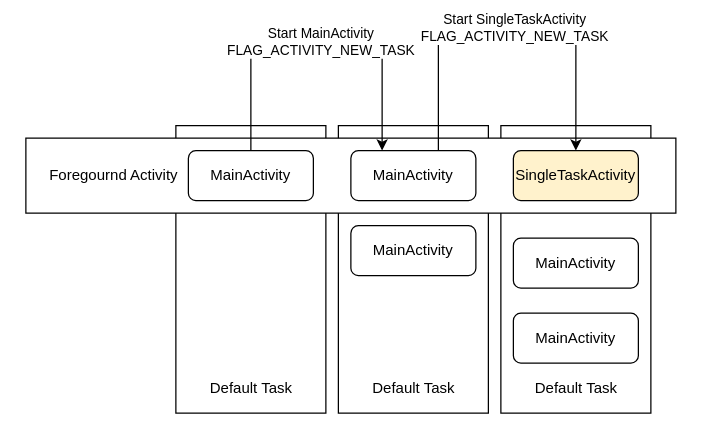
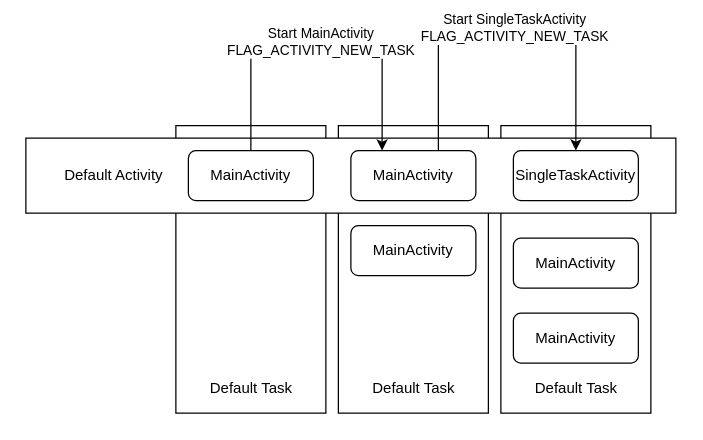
(114, 176) -> (114, 176)
(576, 176) -> (576, 176)
